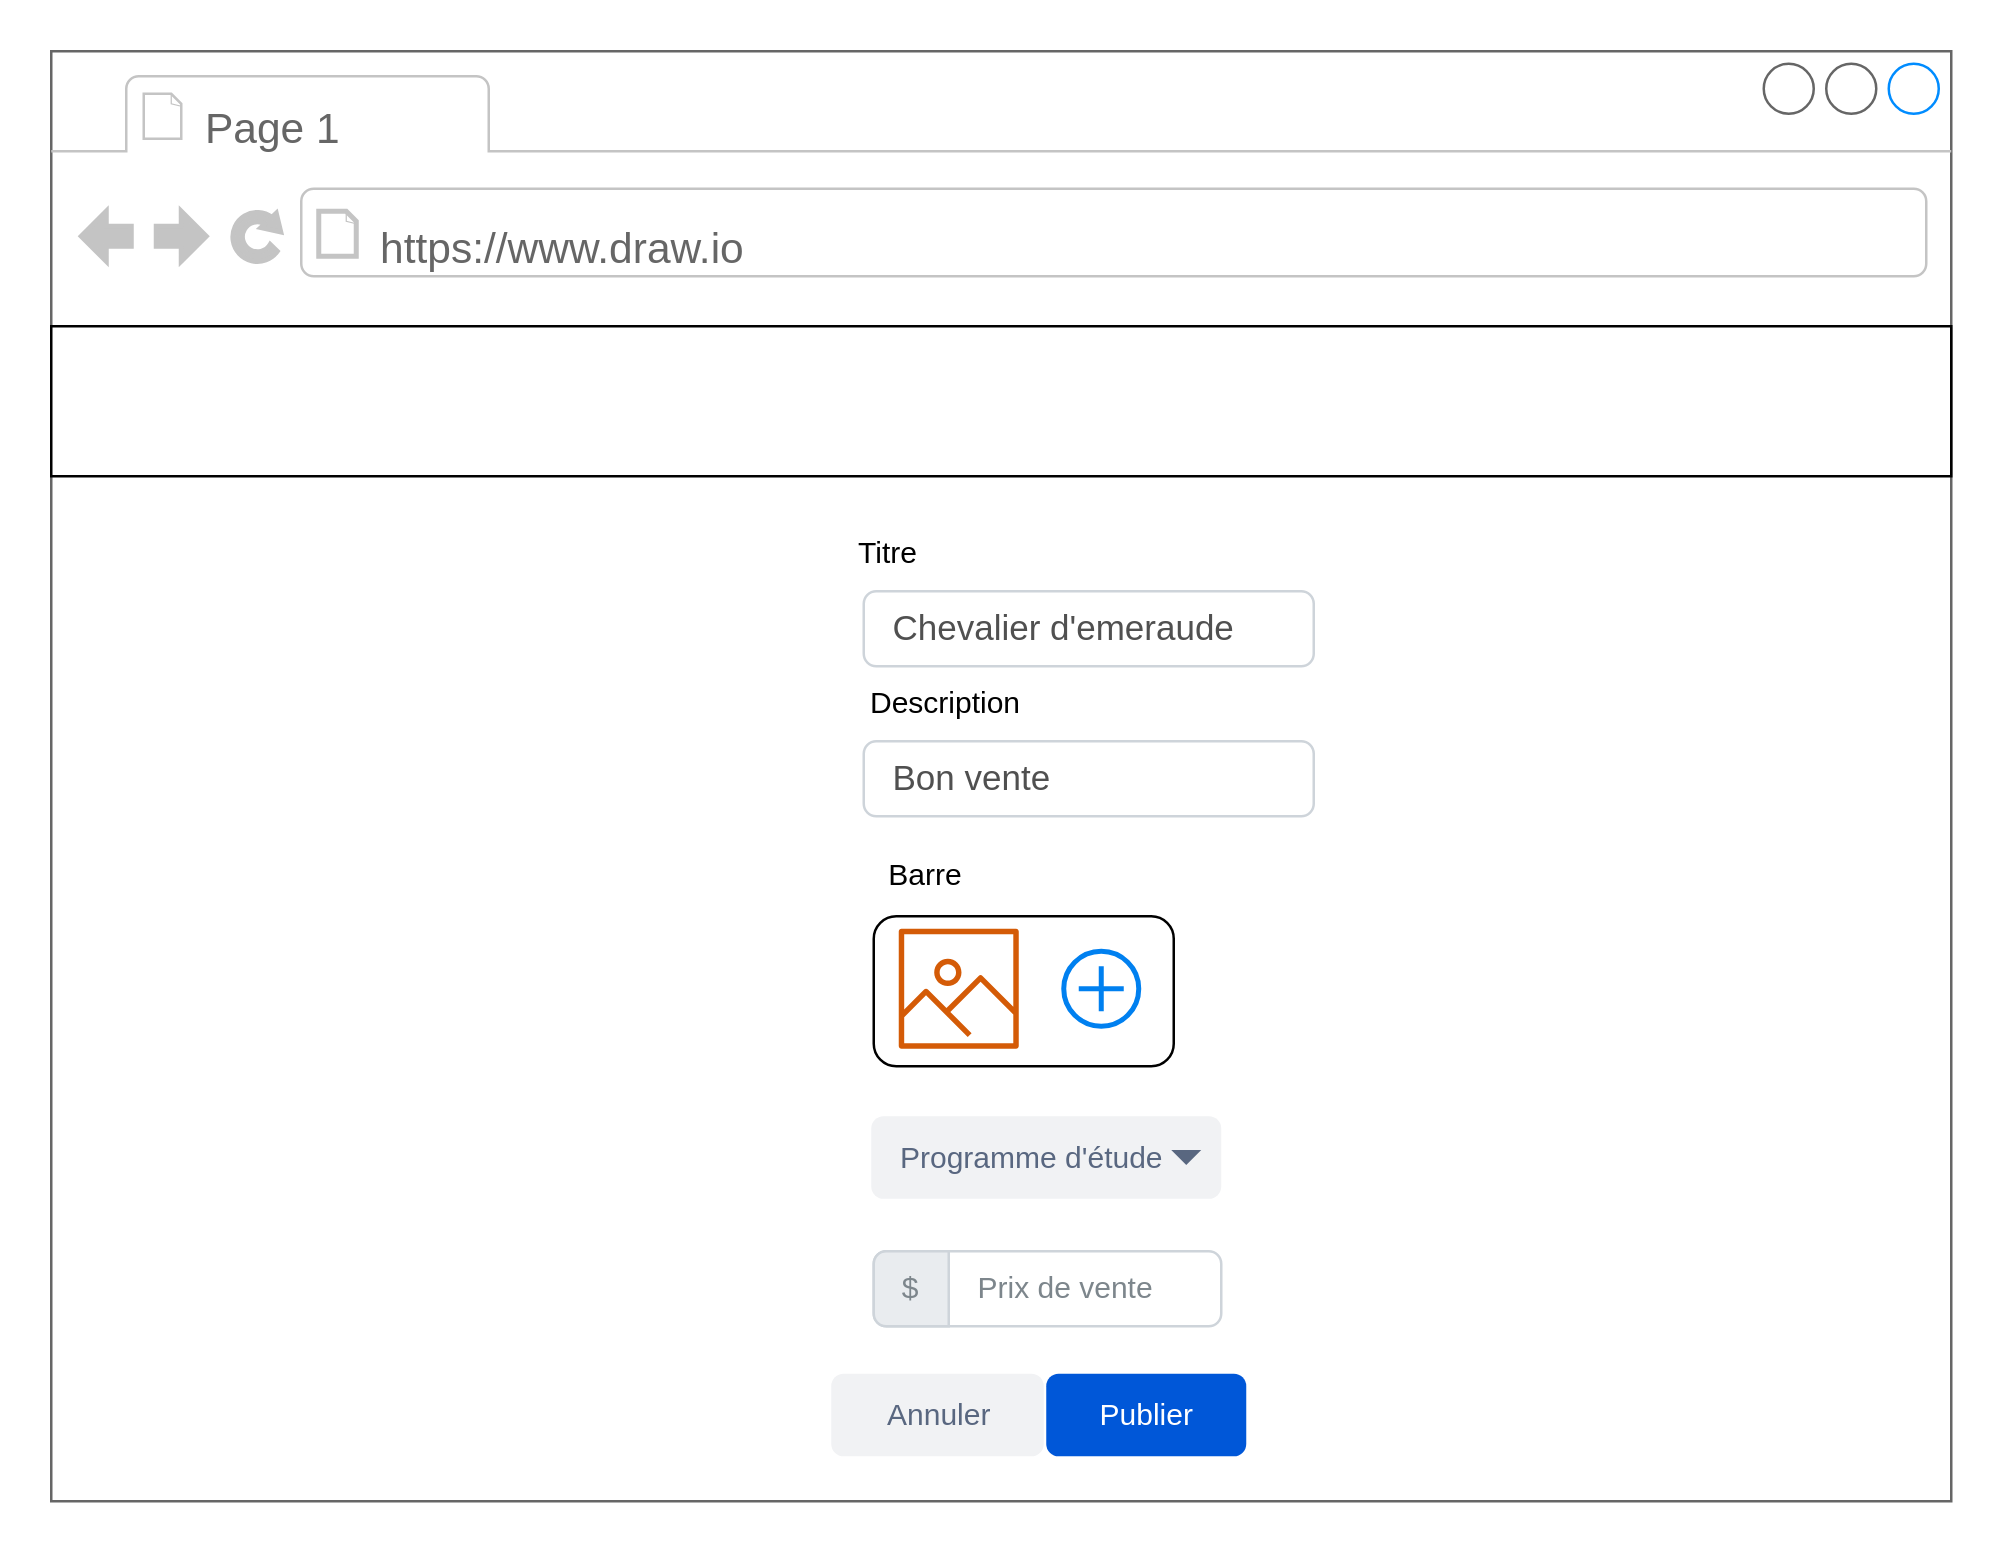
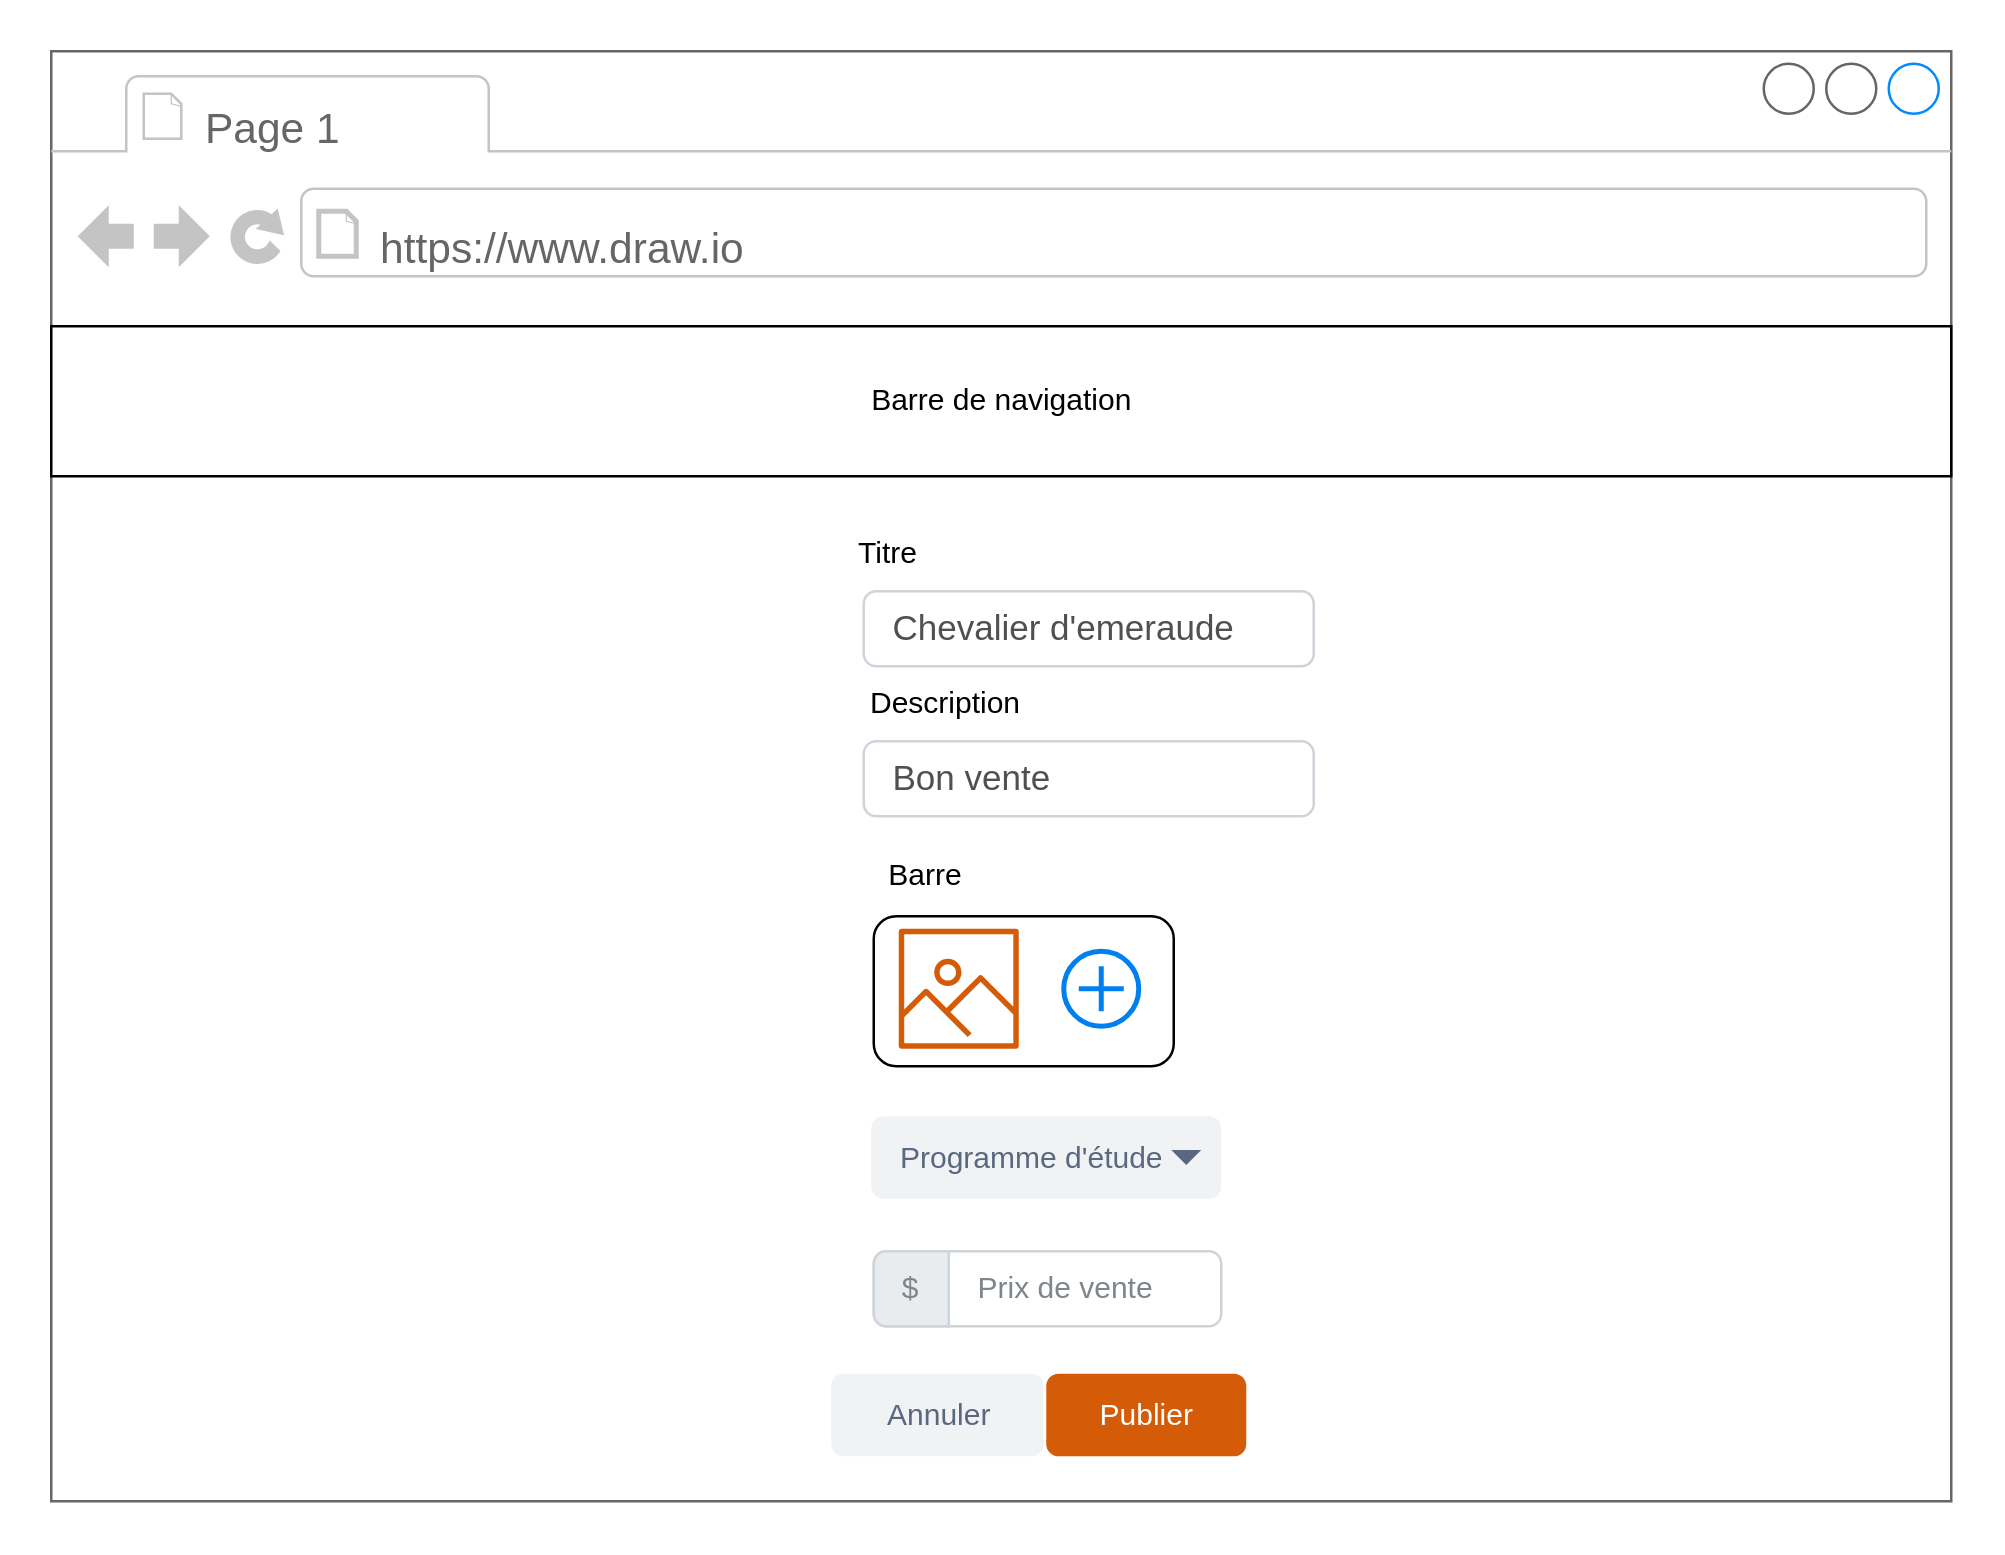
none -> (1001, 401)
(1146, 1415) -> (1146, 1415)
